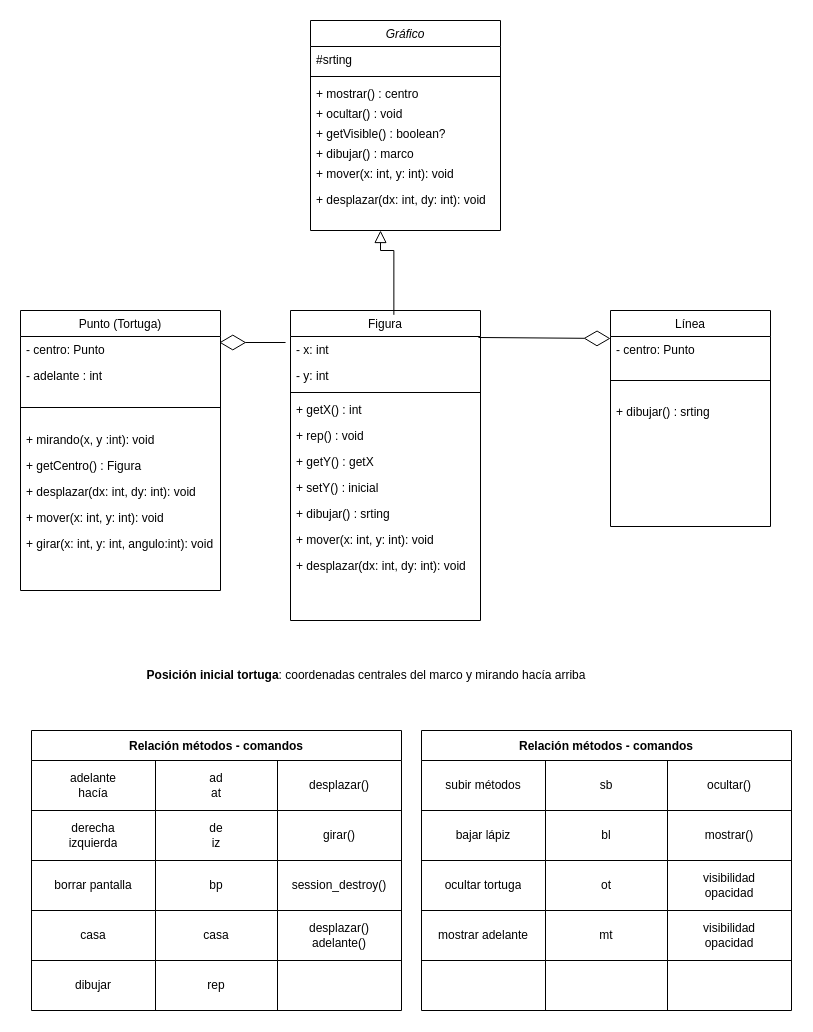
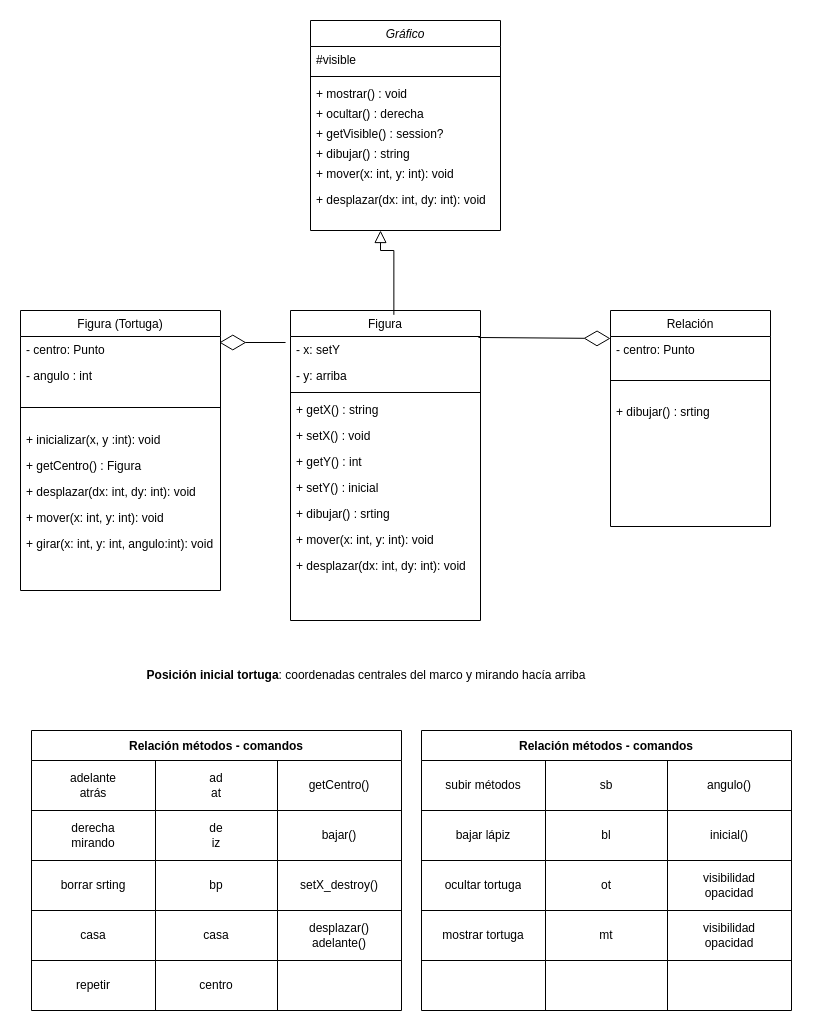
(338, 60) -> (338, 60)
(377, 94) -> (369, 94)
(367, 114) -> (379, 114)
(388, 134) -> (388, 134)
(372, 154) -> (374, 154)
(120, 324) -> (120, 324)
(690, 324) -> (690, 324)
(317, 350) -> (322, 350)
(70, 376) -> (64, 376)
(317, 376) -> (327, 376)
(335, 410) -> (345, 410)
(335, 436) -> (339, 436)
(98, 440) -> (105, 440)
(340, 462) -> (335, 462)
(94, 786) -> (94, 786)
(340, 786) -> (340, 786)
(730, 786) -> (730, 786)
(94, 836) -> (94, 836)
(340, 836) -> (340, 836)
(730, 836) -> (730, 836)
(94, 886) -> (94, 886)
(340, 886) -> (340, 886)
(484, 936) -> (484, 936)
(94, 986) -> (94, 986)
(217, 986) -> (217, 986)
